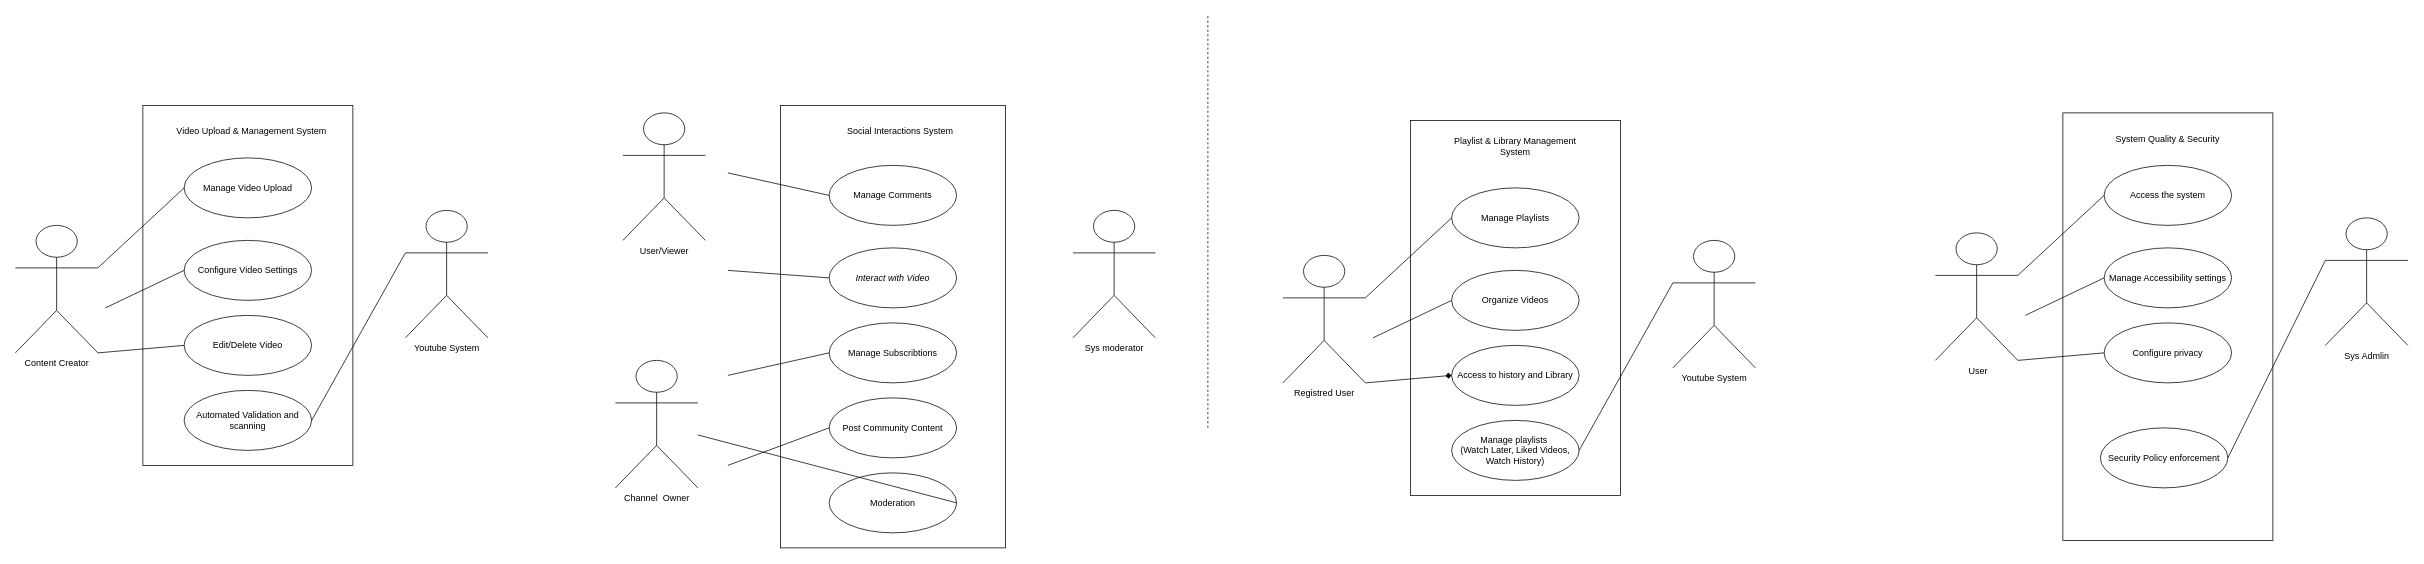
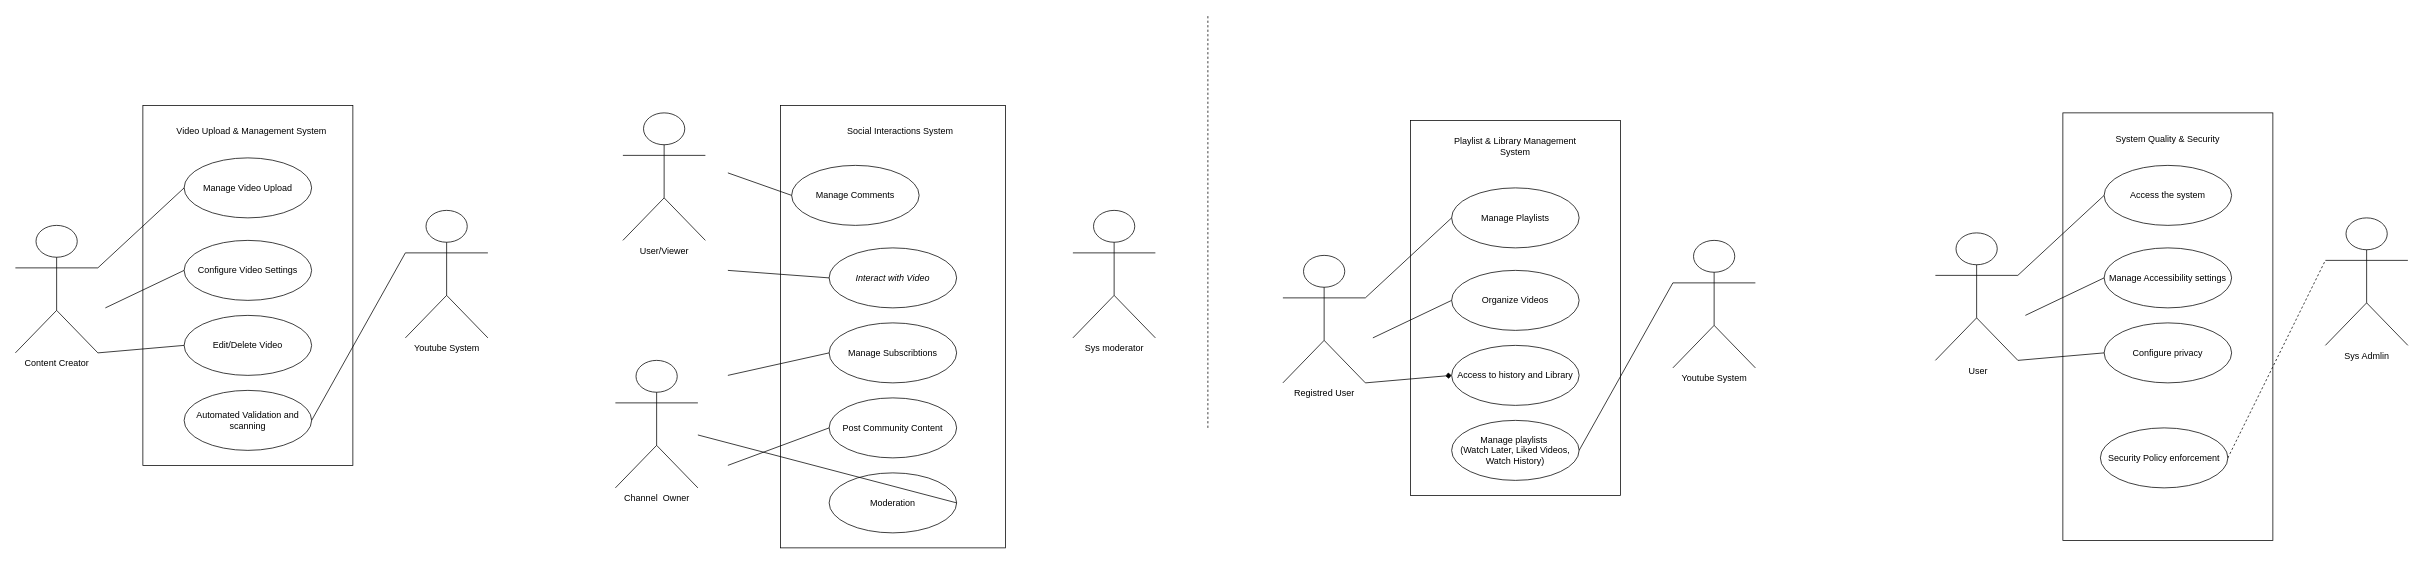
(893, 195) -> (855, 195)
(2277, 359) -> (2277, 359)
